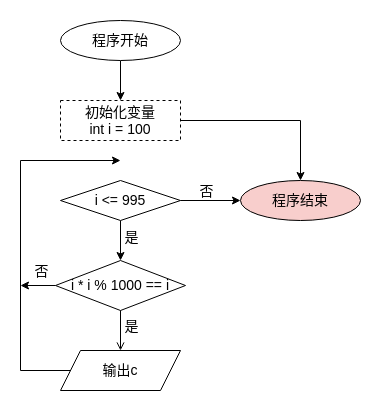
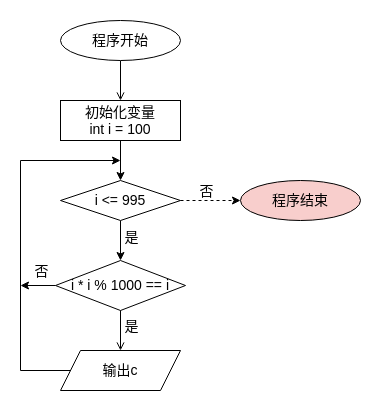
(121, 92) -> (121, 94)
(121, 121) -> (121, 121)
(267, 121) -> (121, 157)
(208, 201) -> (208, 201)
